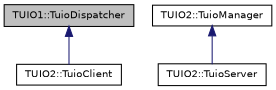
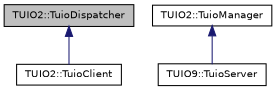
(69, 16) -> (69, 16)
(212, 75) -> (212, 75)
